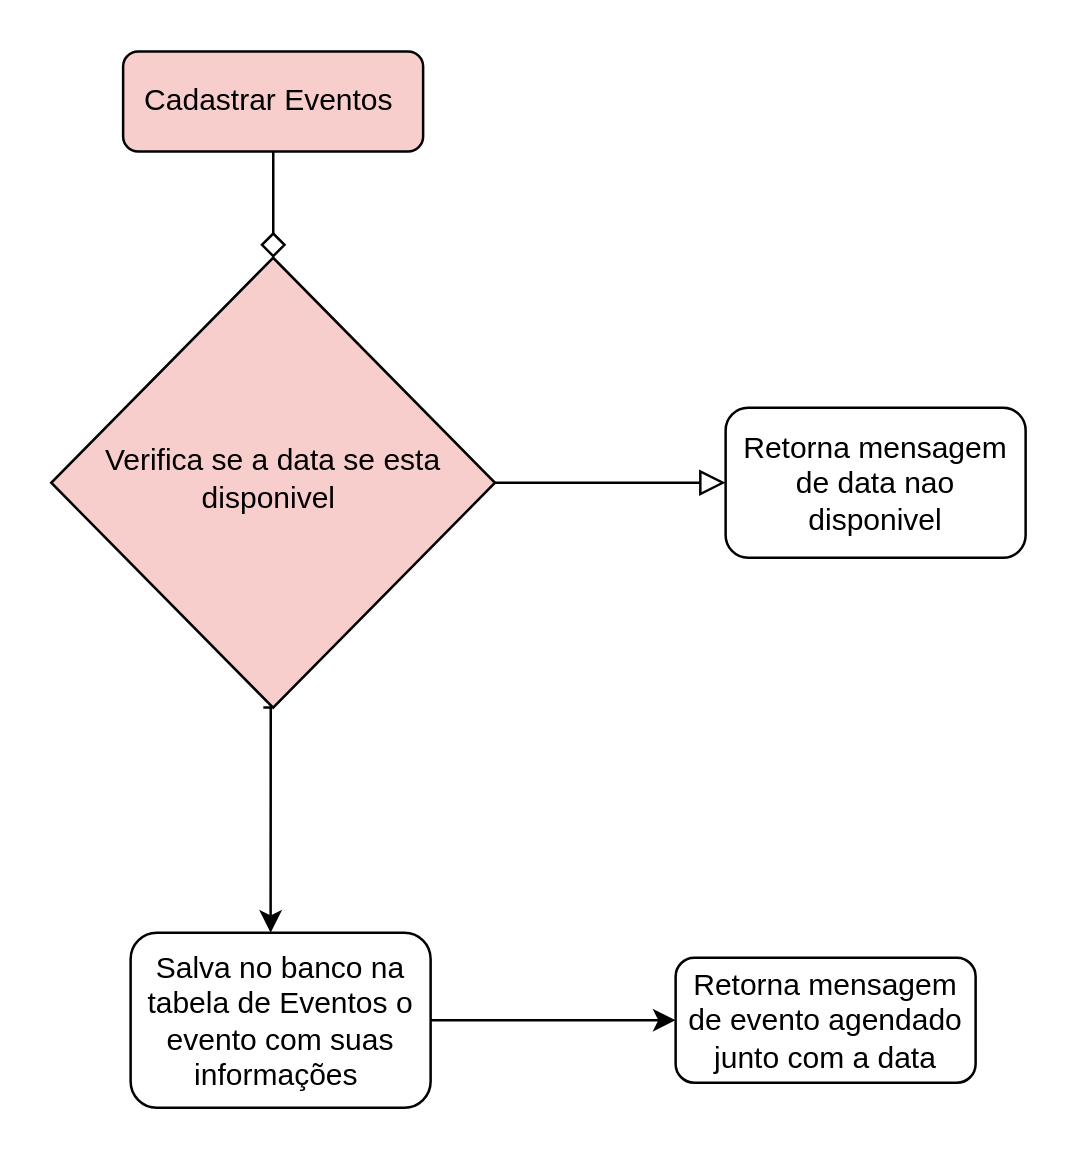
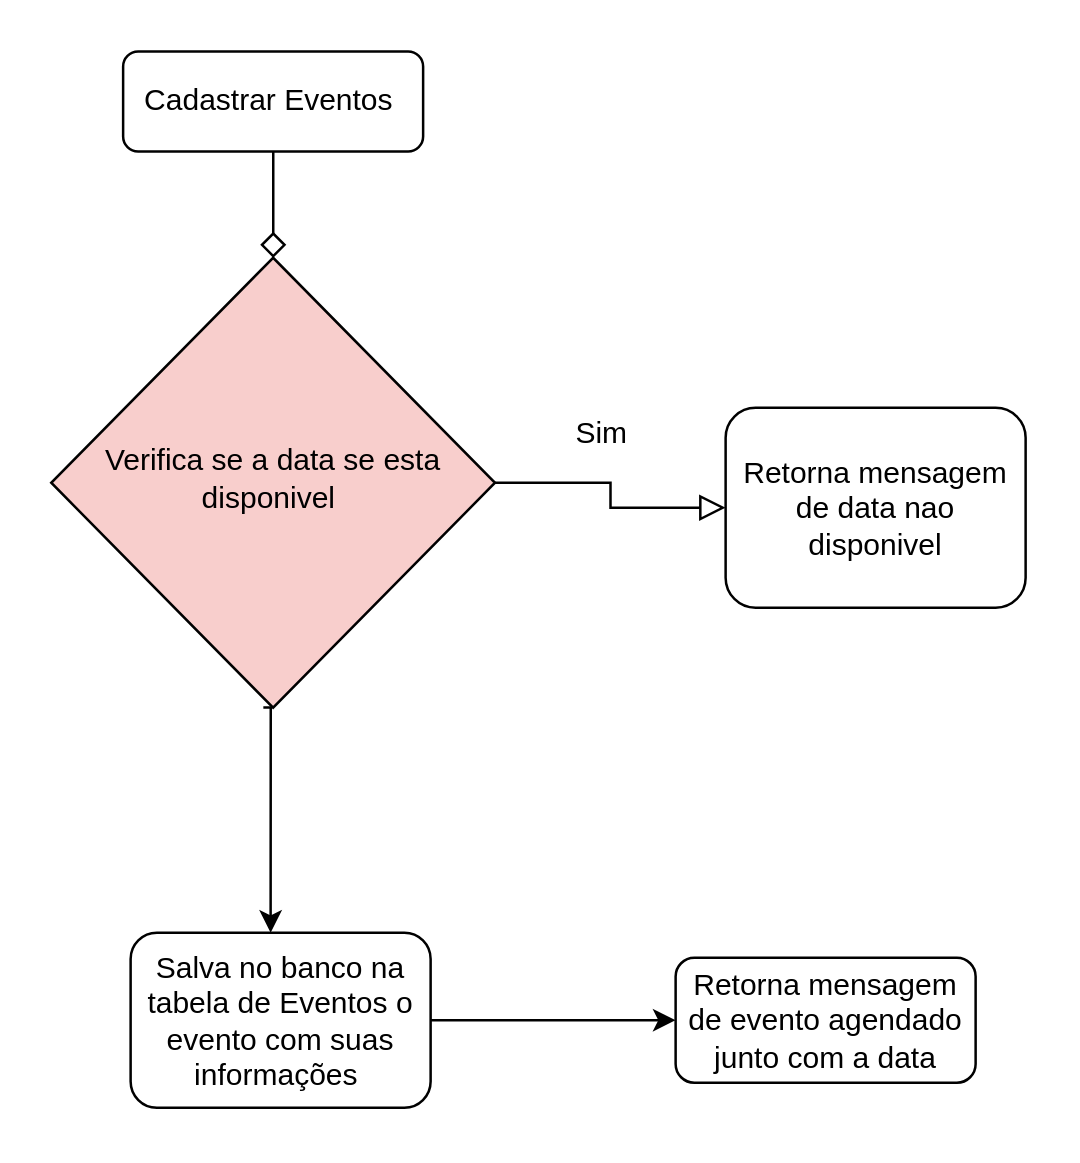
(273, 101) -> (273, 101)
none -> (601, 433)
(876, 483) -> (876, 508)
